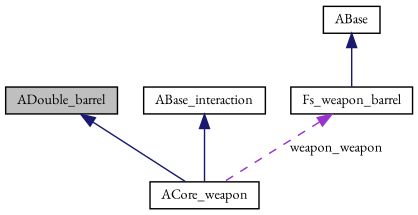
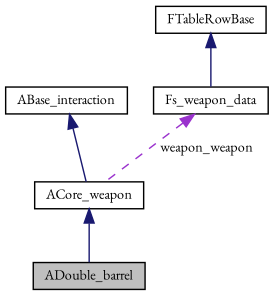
(352, 20) -> (211, 20)
(352, 100) -> (211, 100)
(139, 152) -> (89, 243)
